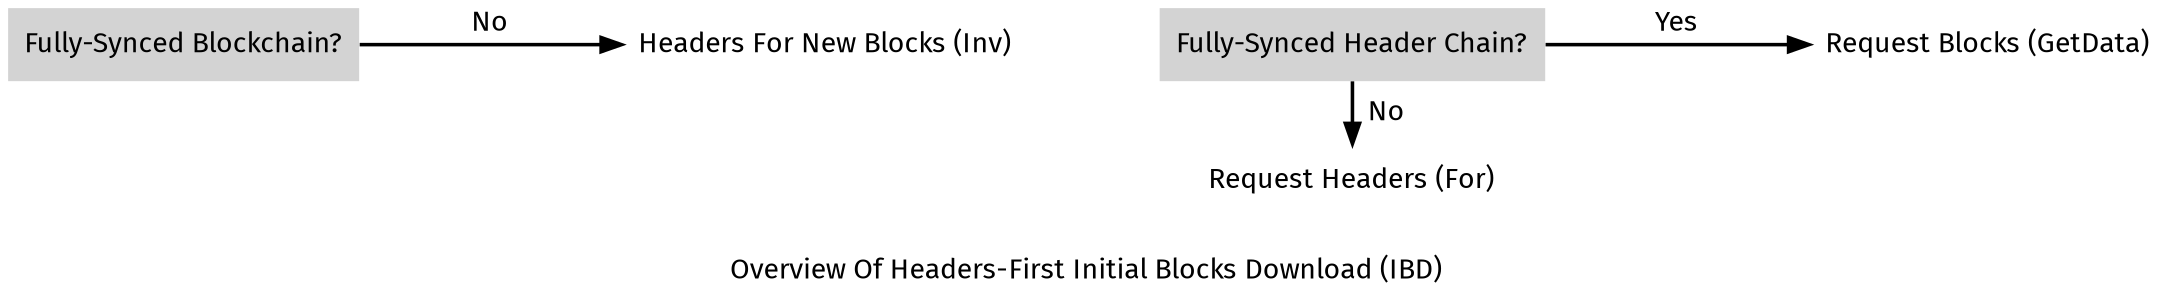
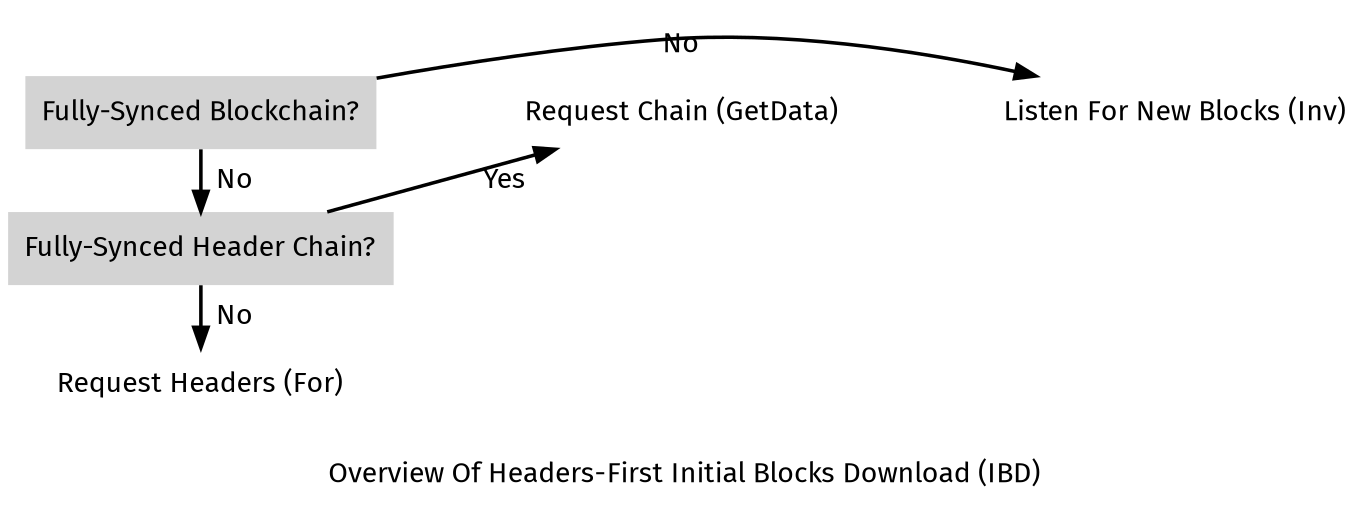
(825, 45) -> (1175, 113)
(1988, 45) -> (682, 113)
none -> (201, 170)
